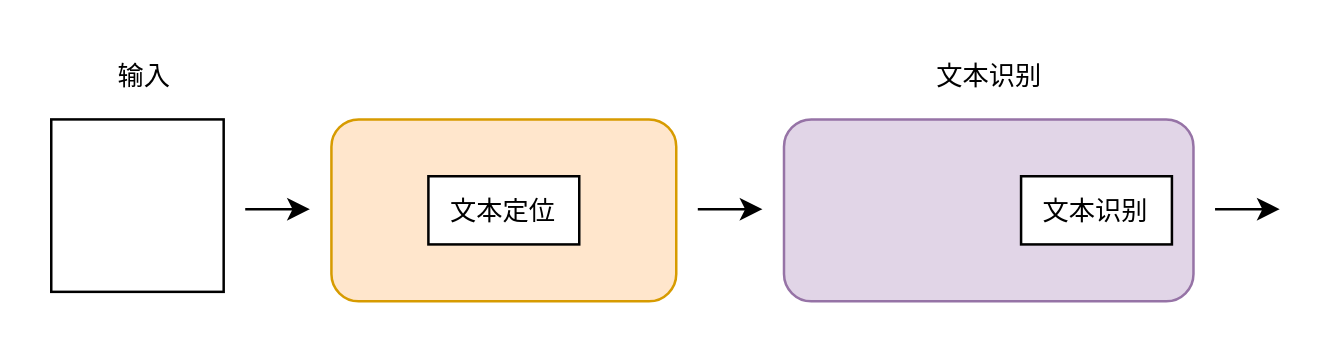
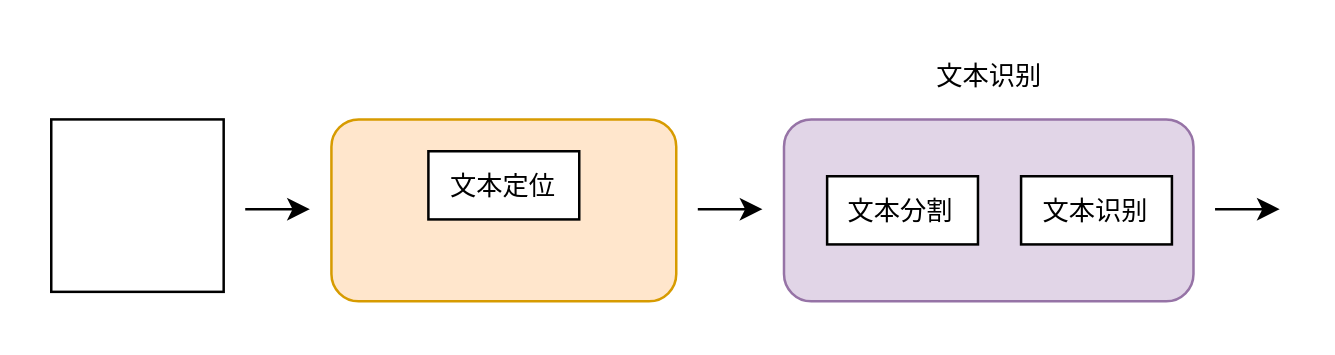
(144, 76) -> none
(504, 210) -> (504, 185)
none -> (903, 210)
